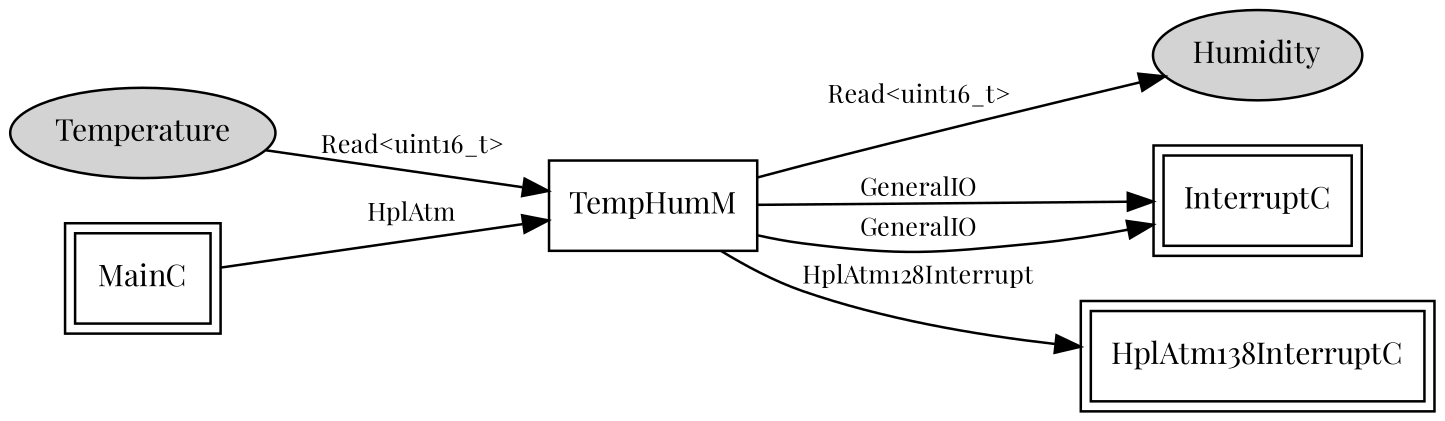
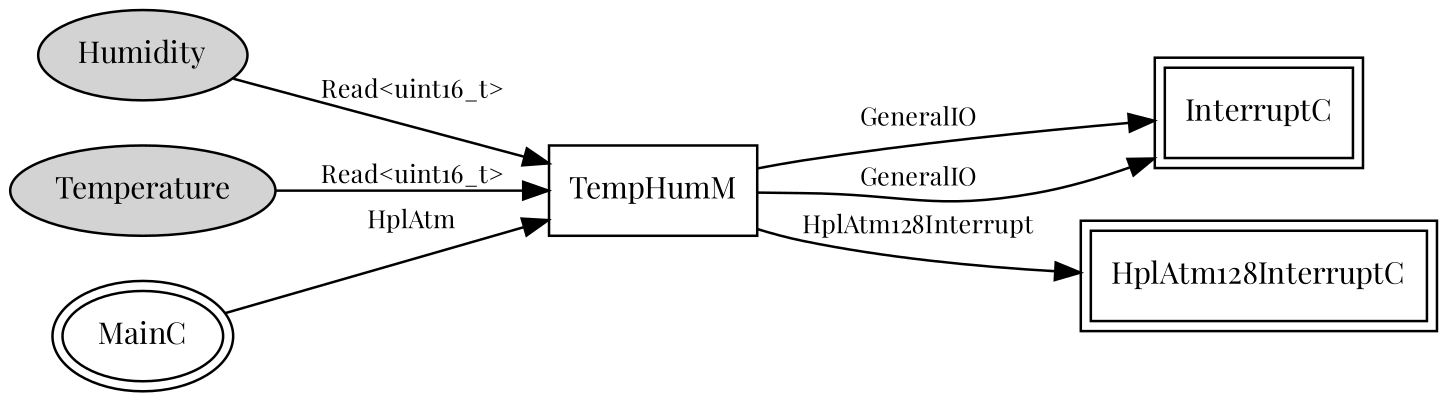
(948, 129) -> (379, 118)
(143, 278) -> (143, 336)
(1258, 356) -> (1259, 276)
